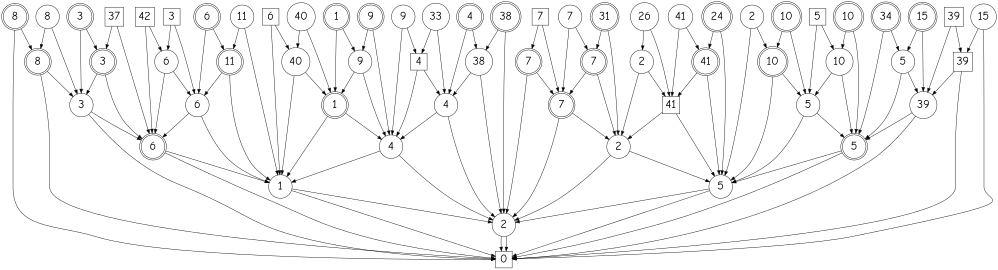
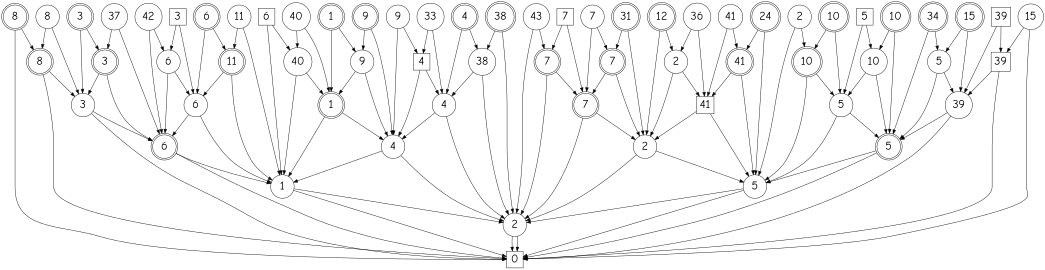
(114, 17) -> (114, 17)
(145, 17) -> (149, 17)
none -> (536, 17)
(645, 17) -> (697, 17)
none -> (662, 17)
